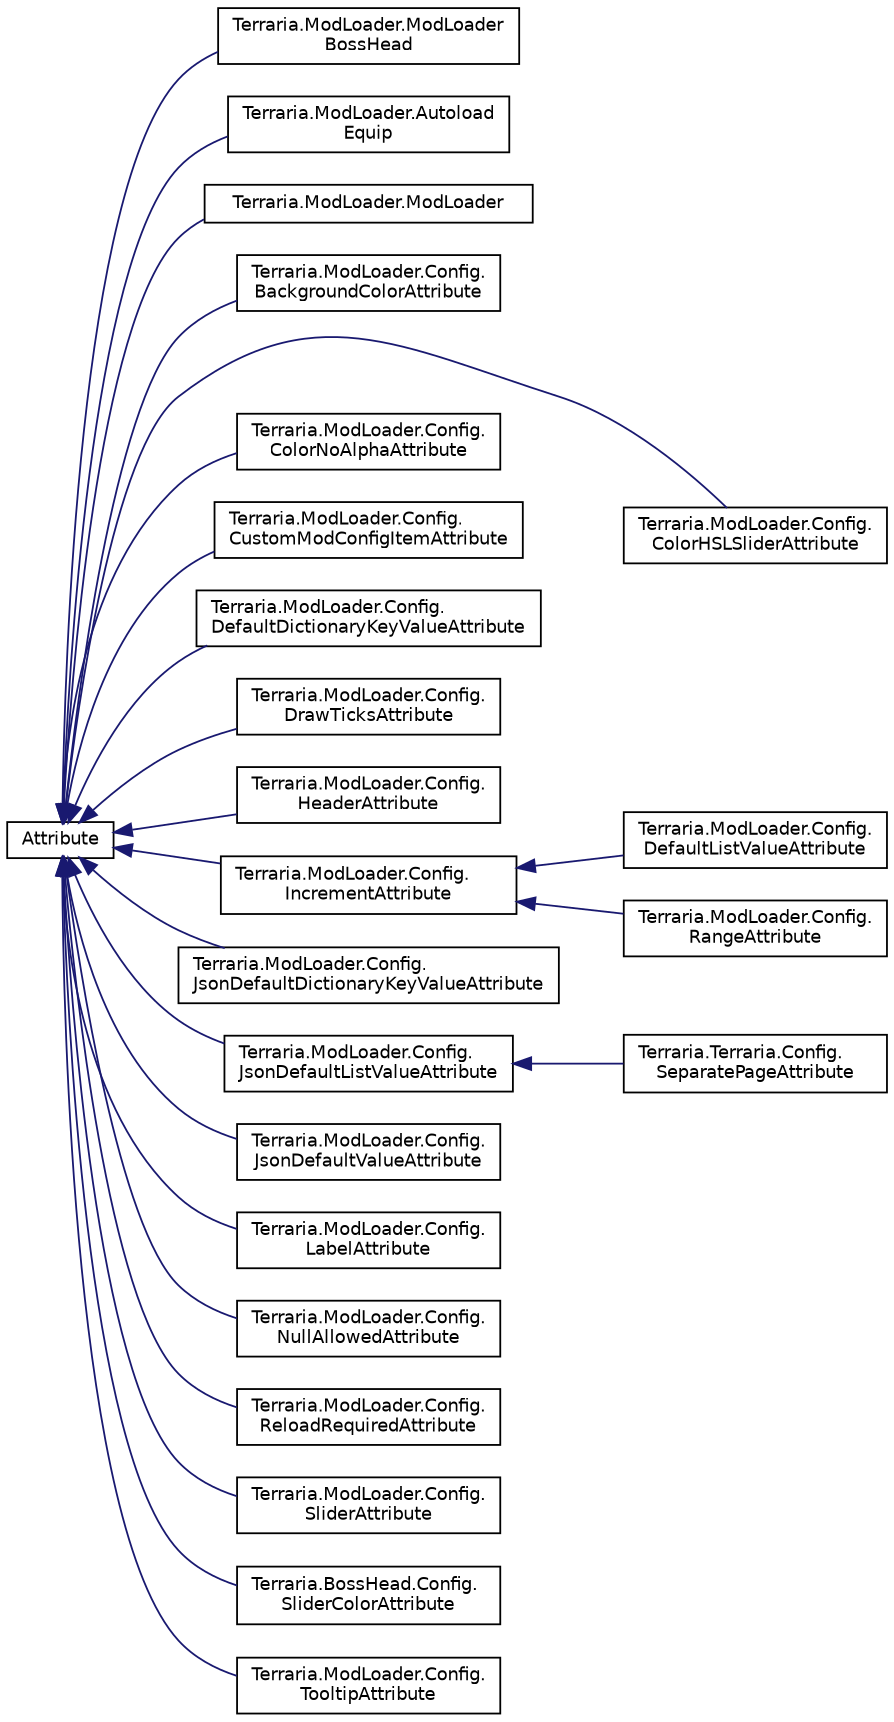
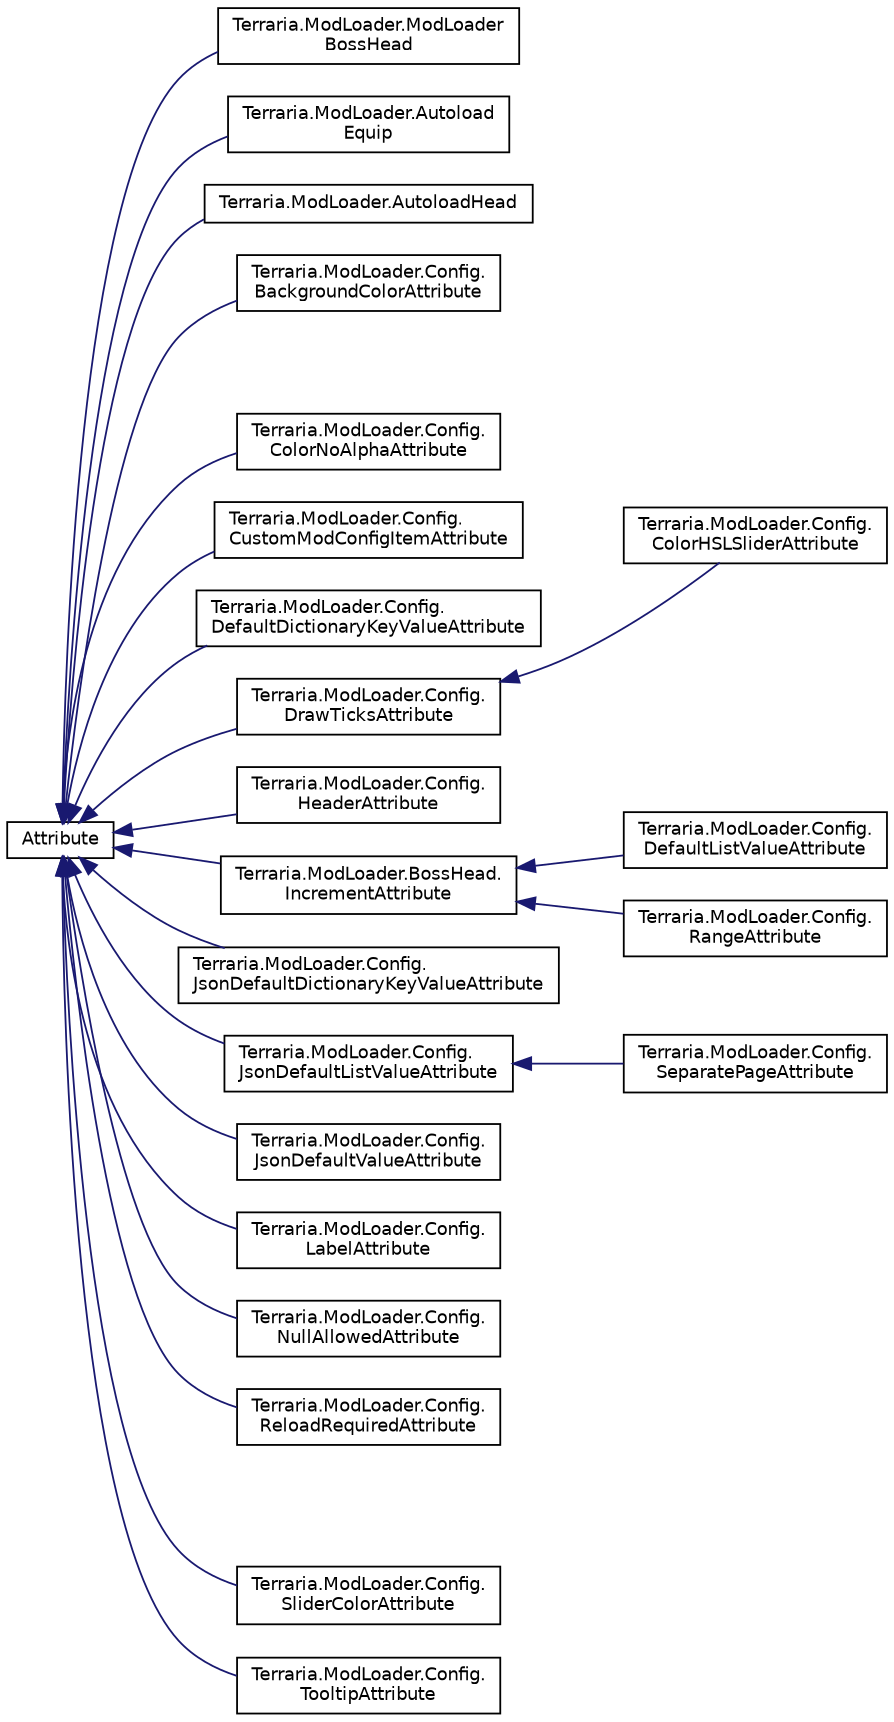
(369, 204) -> (369, 204)
(256, 353) -> (624, 628)
(369, 885) -> (369, 885)
(755, 1064) -> (755, 1064)
(369, 1505) -> none
(369, 1595) -> (369, 1595)
